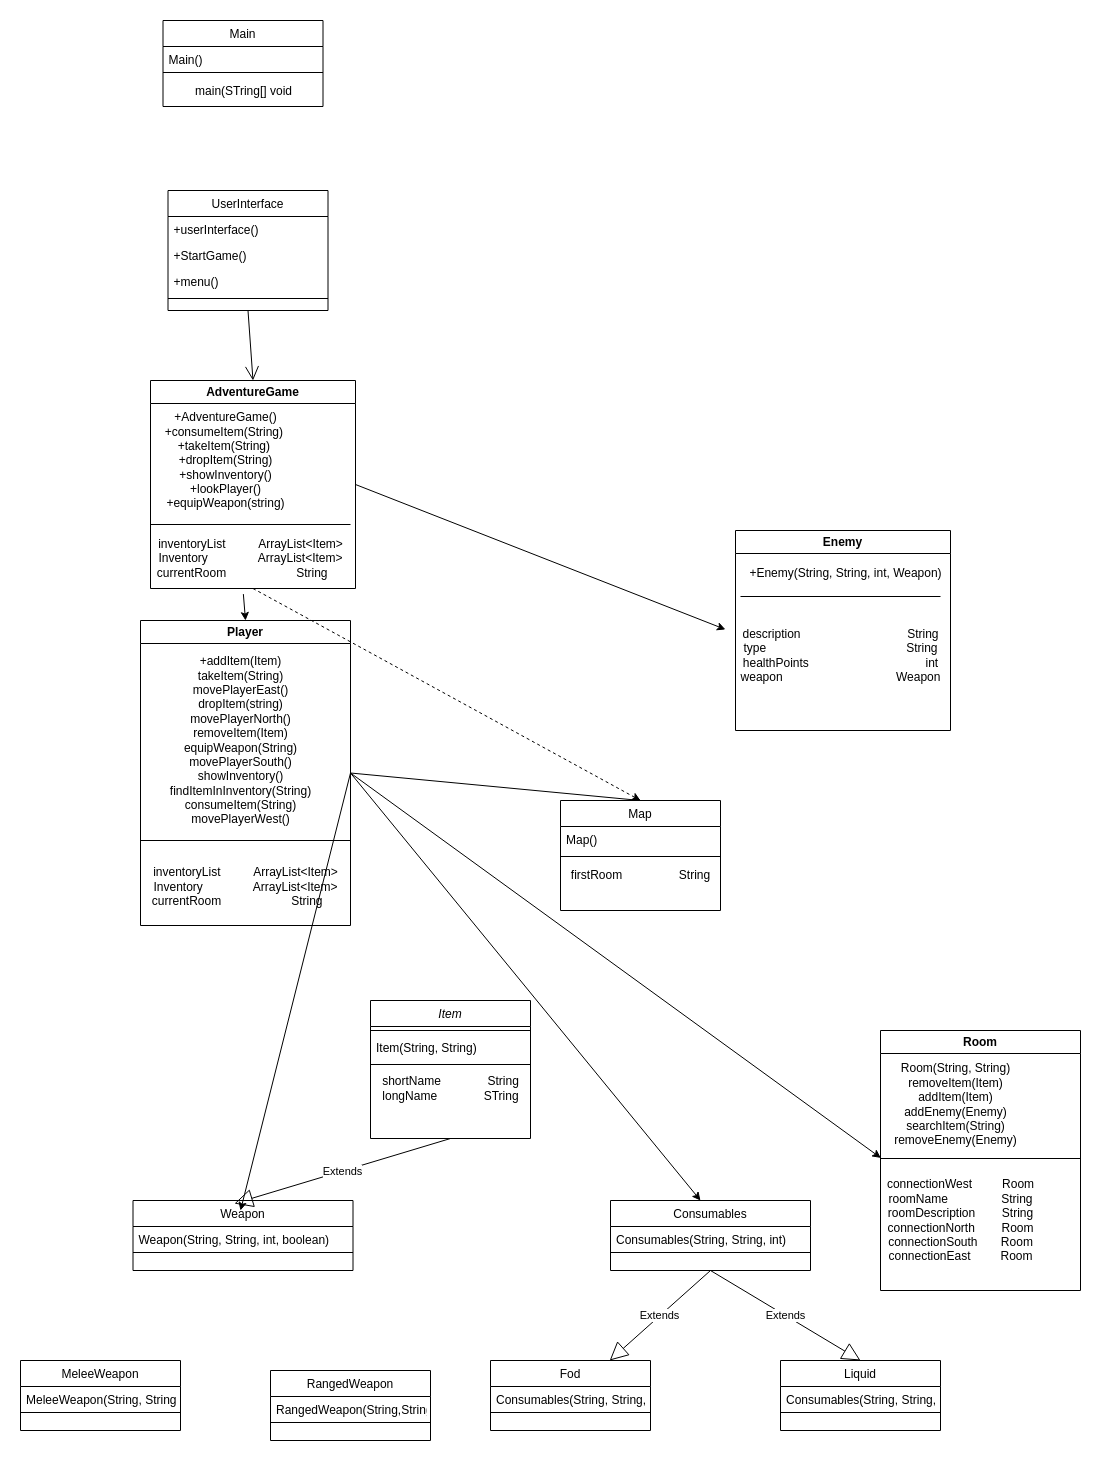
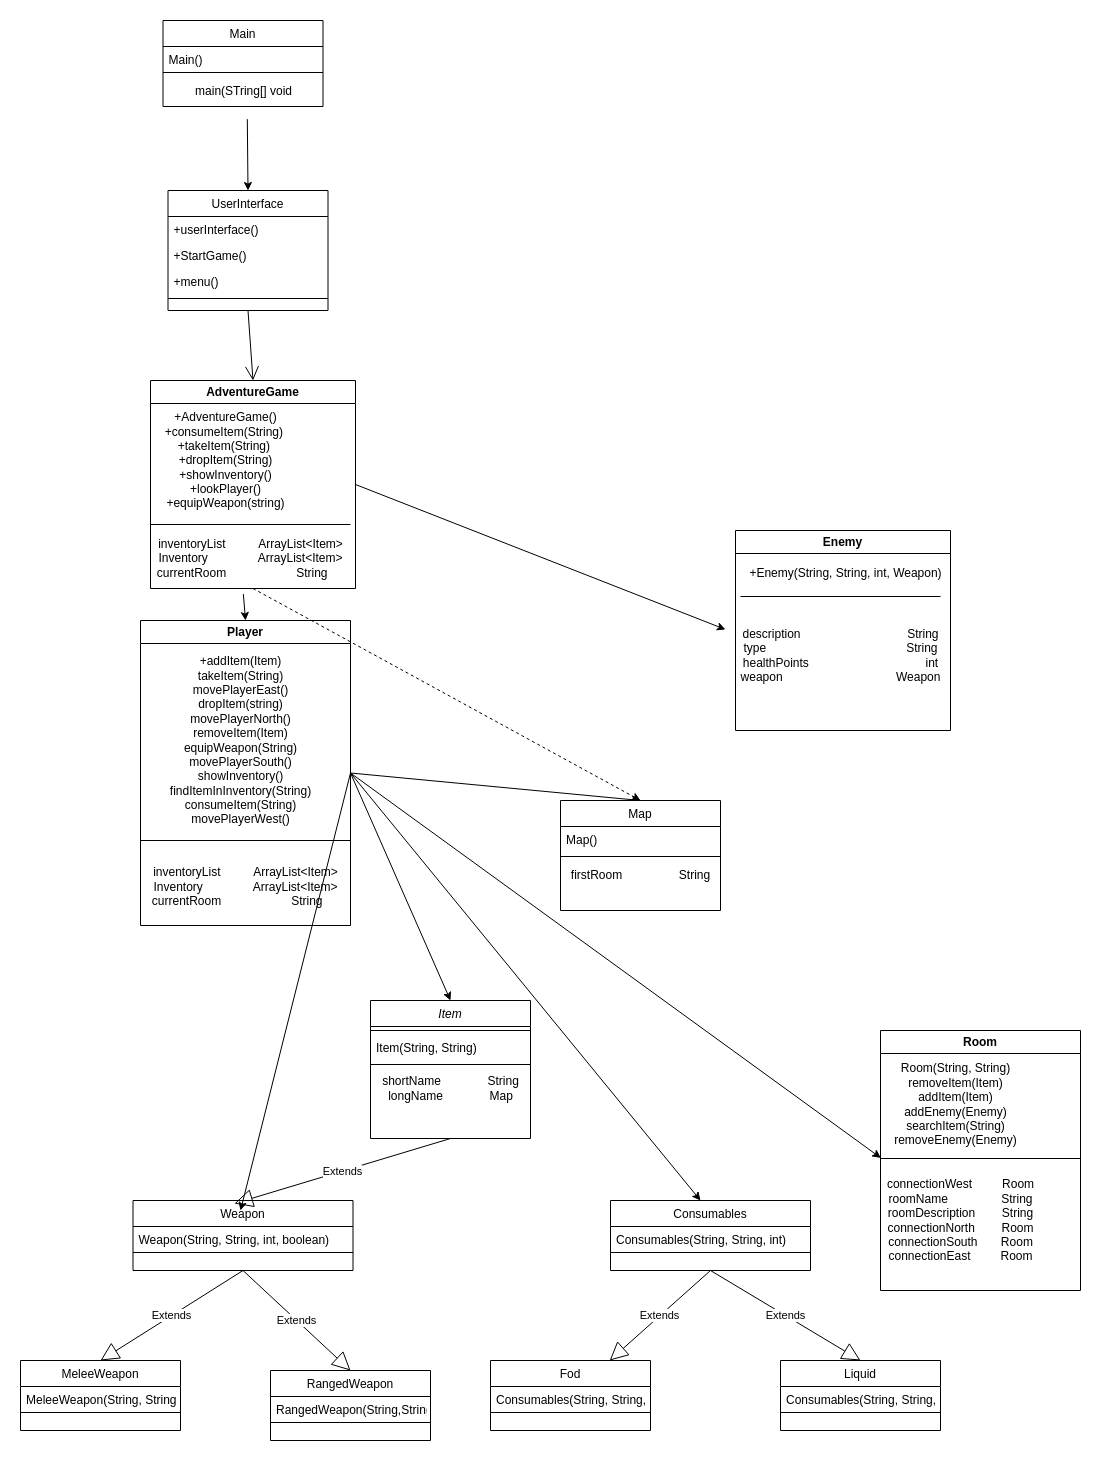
none -> (248, 152)
(353, 773) -> (353, 773)
none -> (401, 887)
(451, 1089) -> (451, 1089)
none -> (179, 1311)
none -> (291, 1315)
